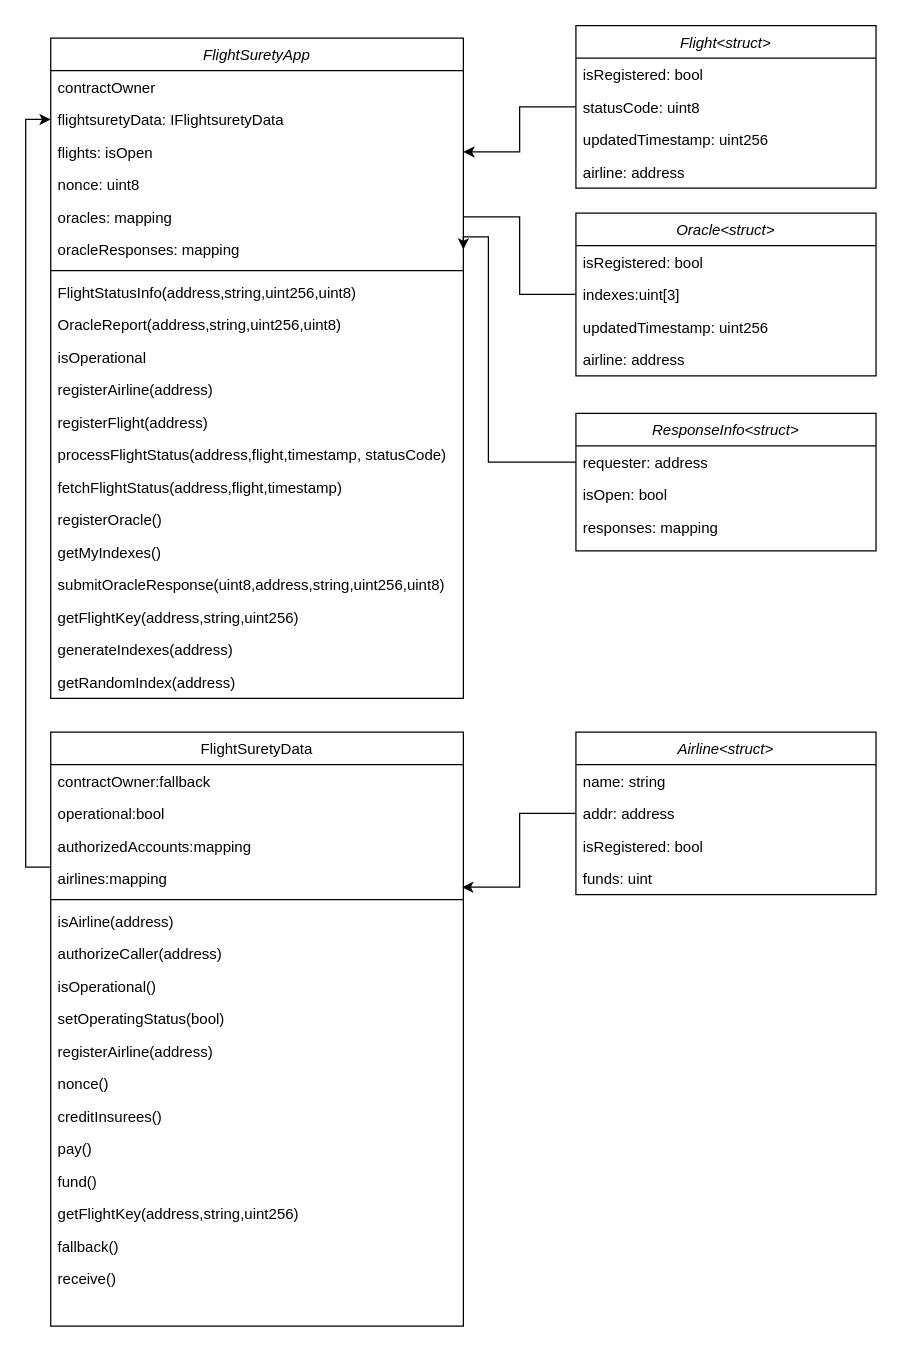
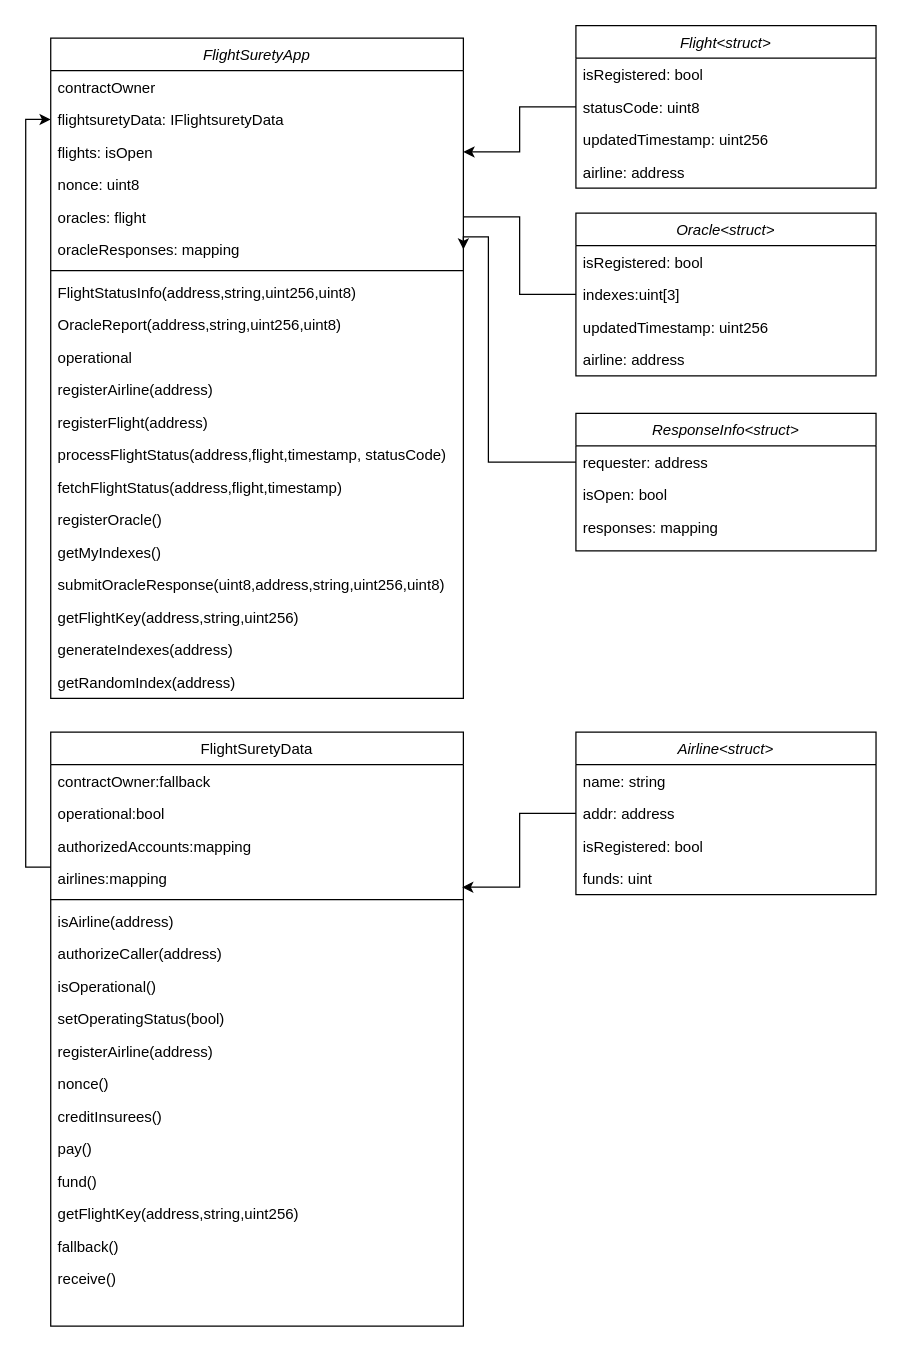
(117, 218) -> (111, 218)
(106, 358) -> (100, 358)
